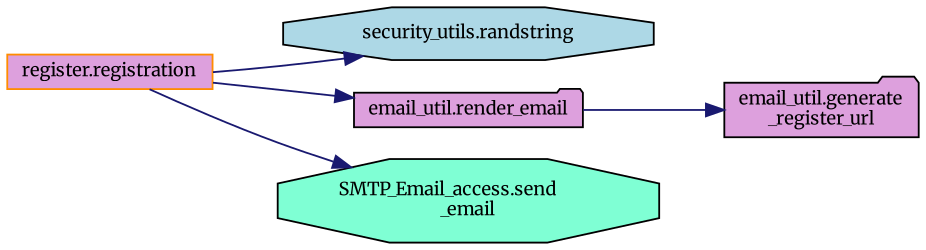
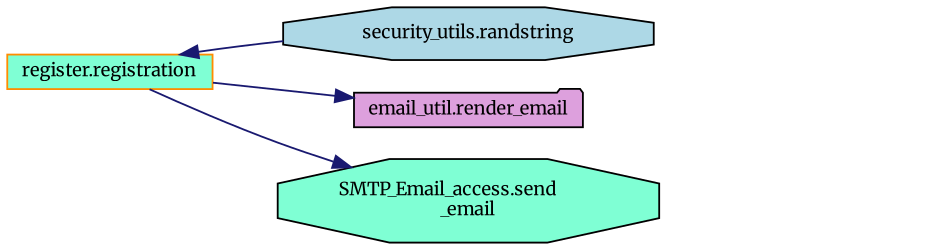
(279, 66) -> (241, 46)
(110, 72) -> (110, 72)
(822, 110) -> none
